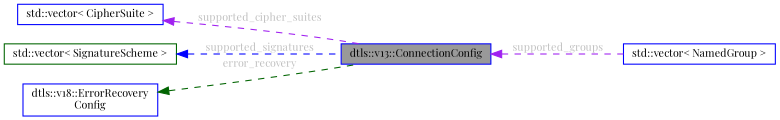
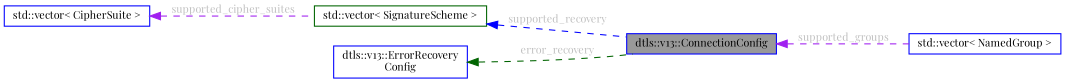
(267, 31) -> (237, 16)
(259, 48) -> (557, 20)
(90, 100) -> (401, 62)
